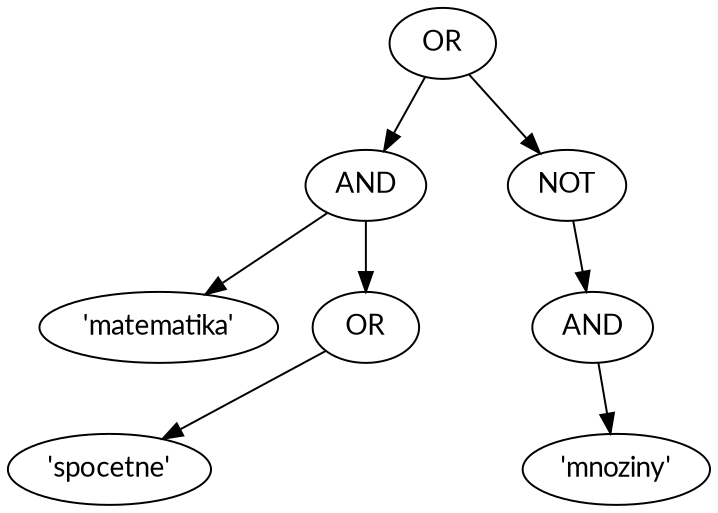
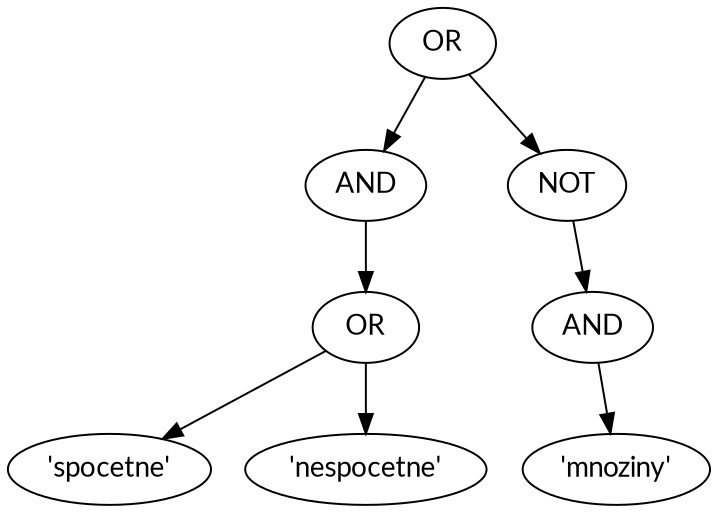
(159, 327) -> none
none -> (366, 469)
